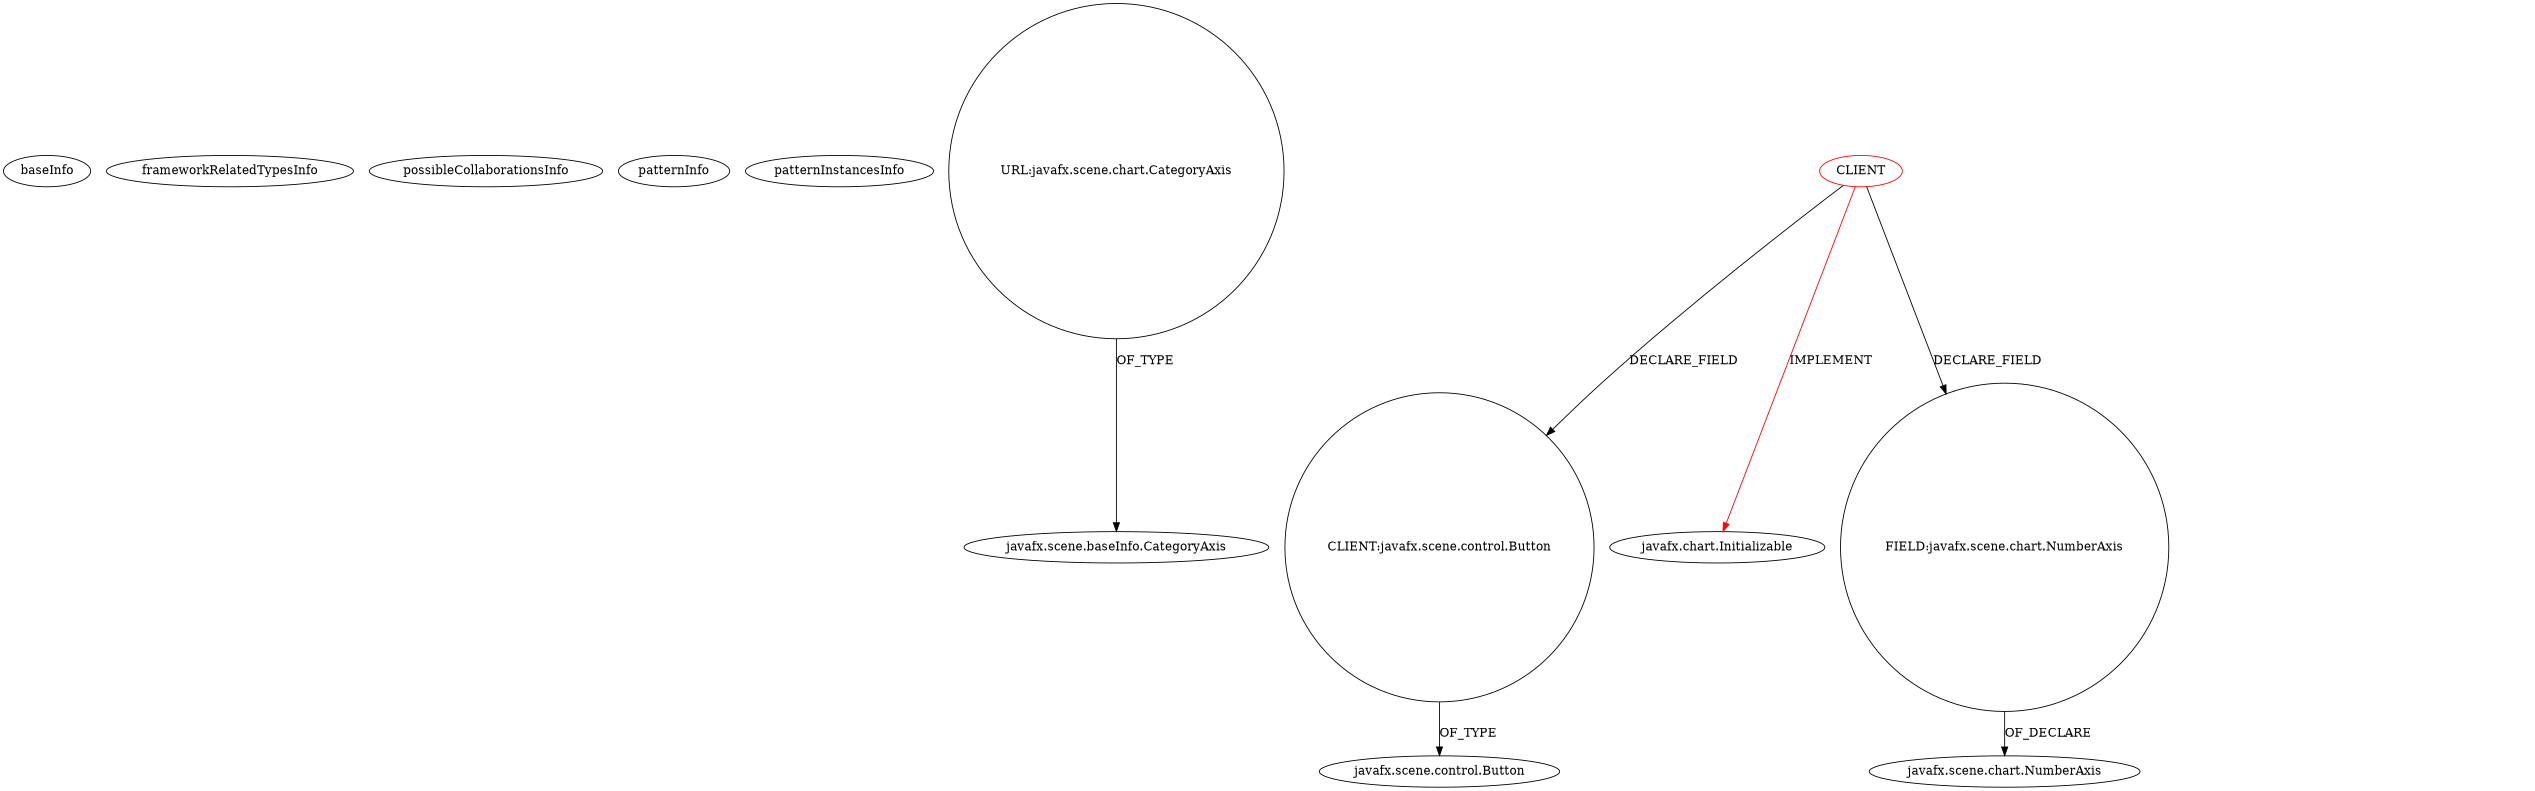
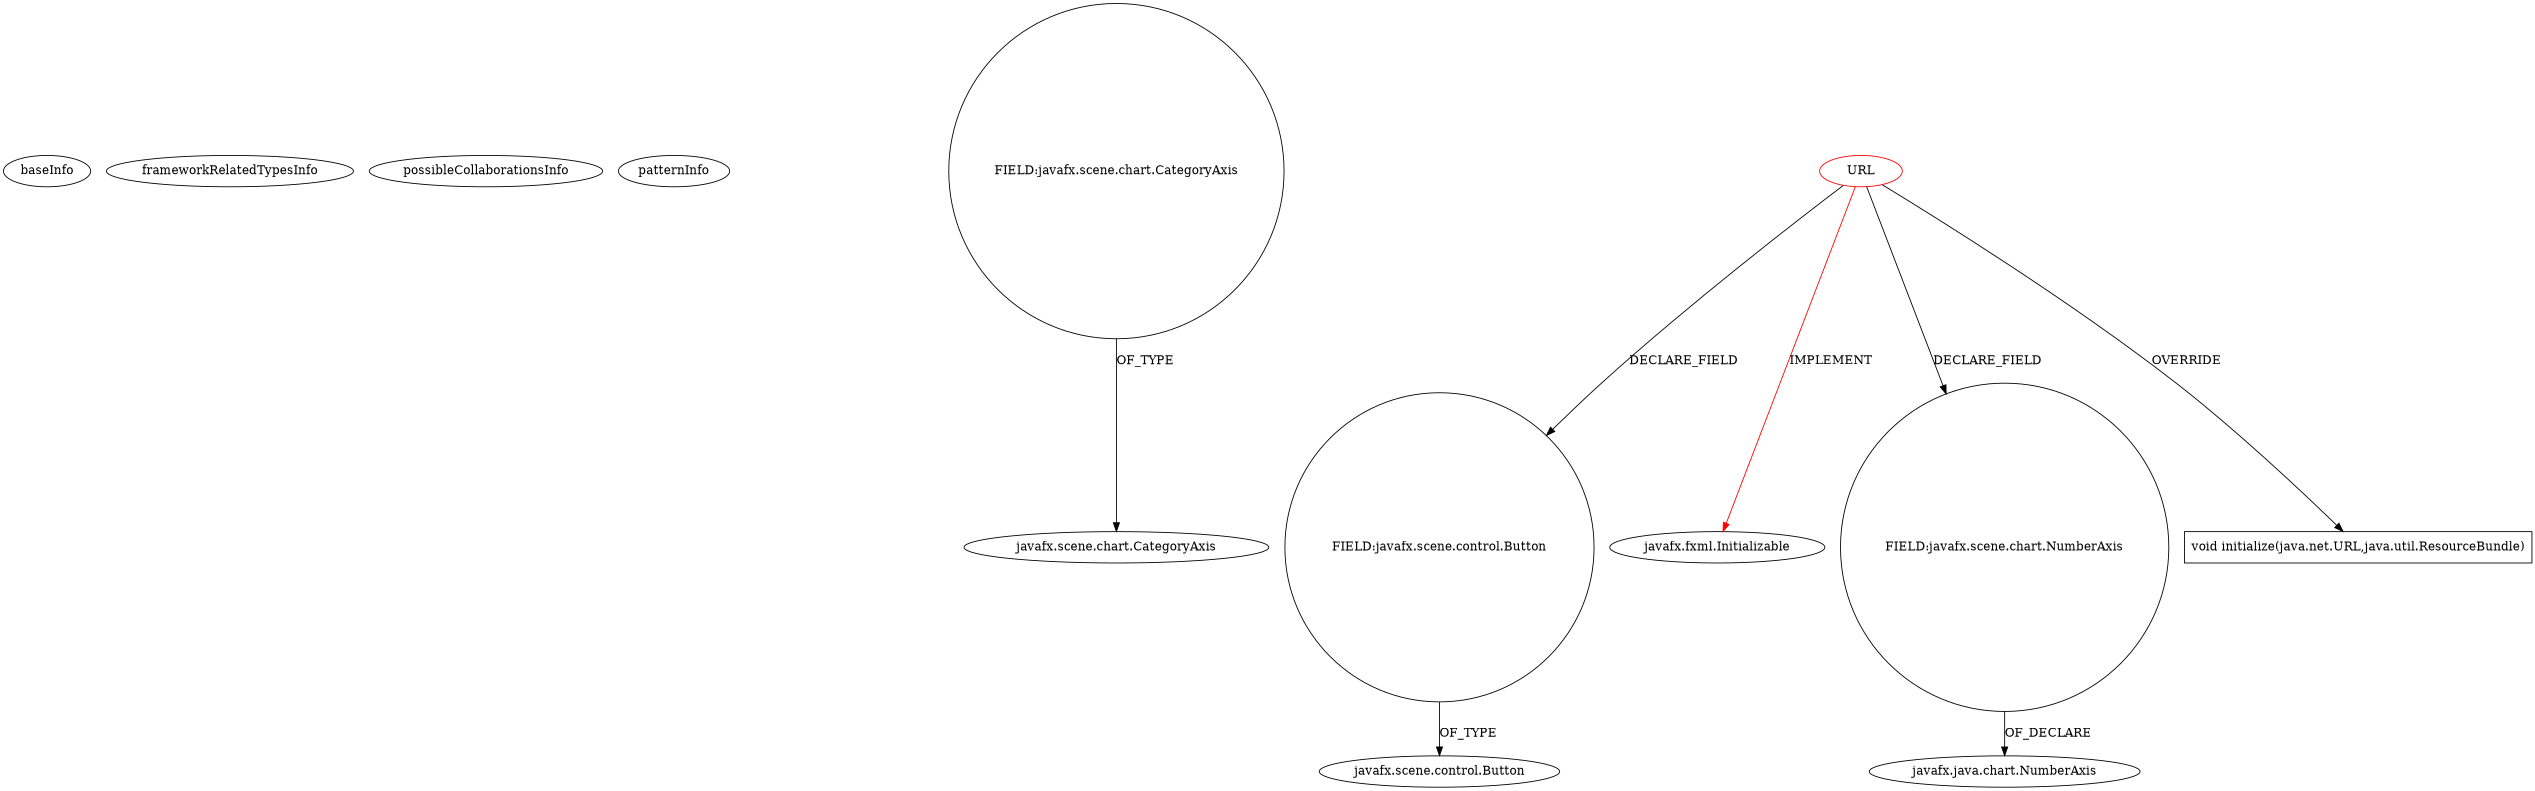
(840, 171) -> none
(1116, 171) -> (1116, 171)
(1861, 171) -> (1861, 171)
(1116, 547) -> (1116, 547)
(1439, 547) -> (1439, 547)
(1717, 547) -> (1717, 547)
none -> (2358, 547)
(2005, 772) -> (2005, 772)
